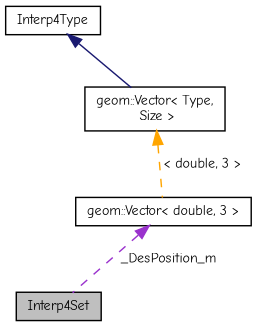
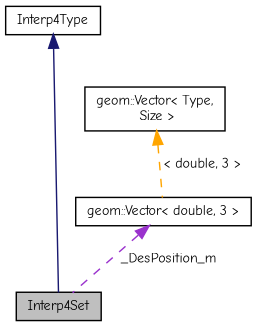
(105, 66) -> (56, 171)
